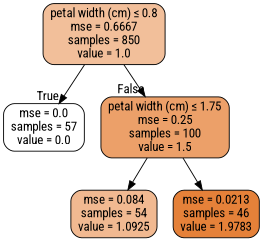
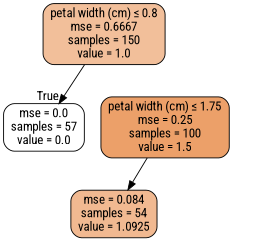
(104, 40) -> (104, 40)
(132, 77) -> none
(216, 214) -> none
